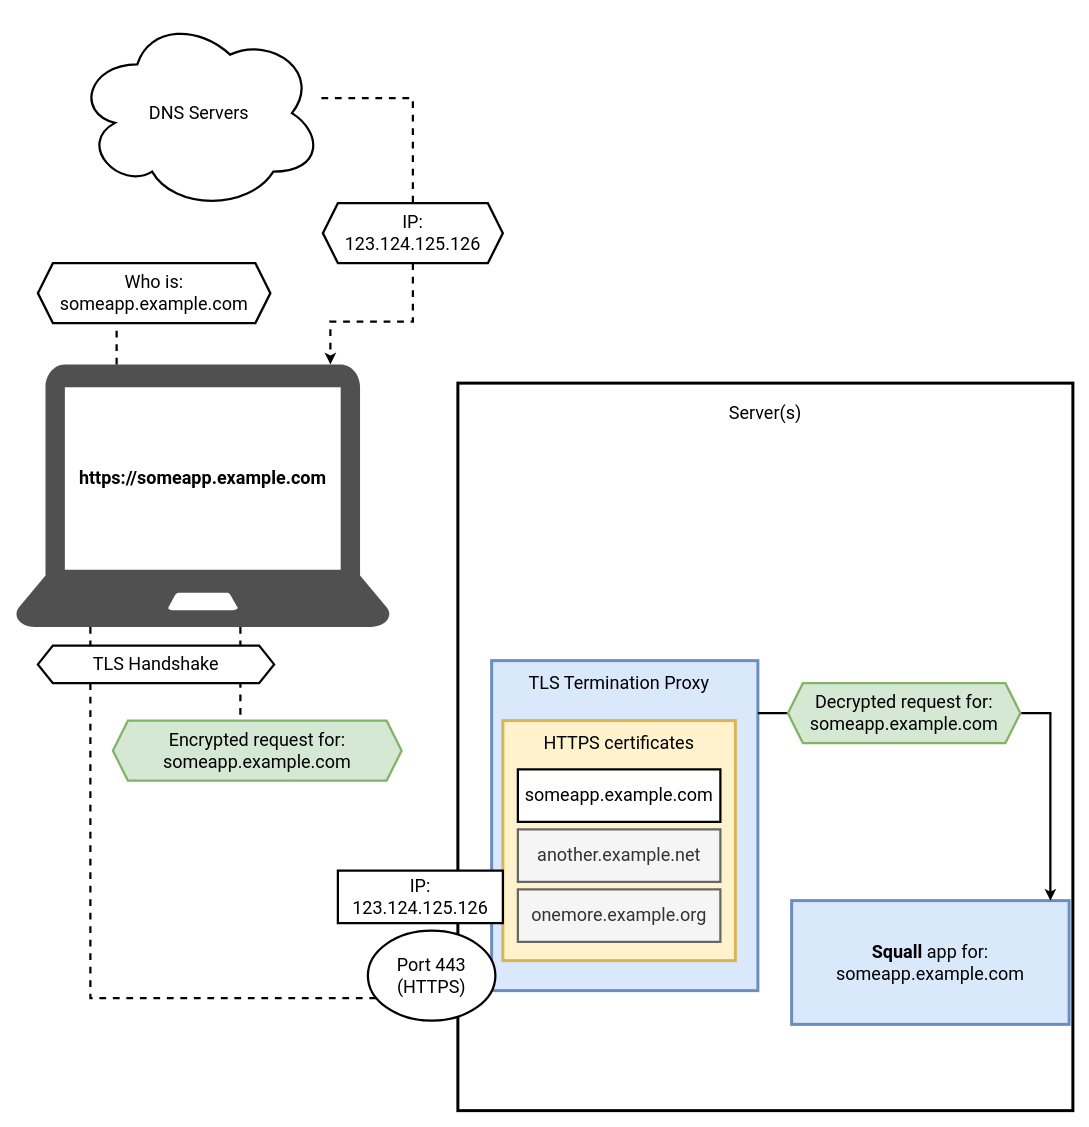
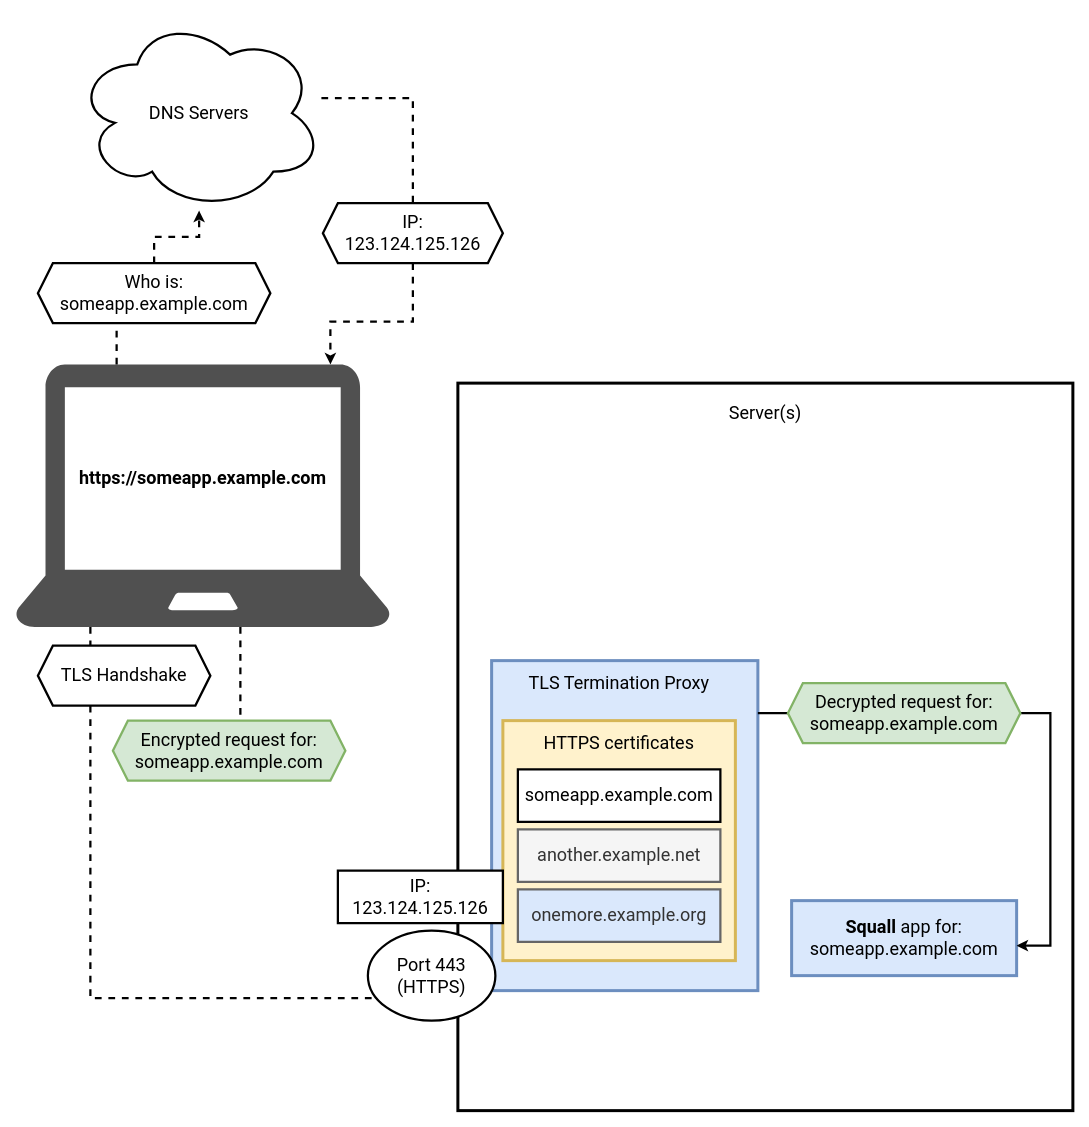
none -> (172, 237)
(156, 664) -> (124, 675)
(257, 750) -> (229, 750)
(619, 915) -> (619, 915)
(930, 962) -> (904, 938)
